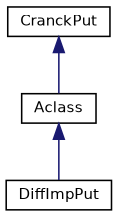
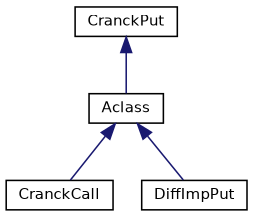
none -> (60, 195)
